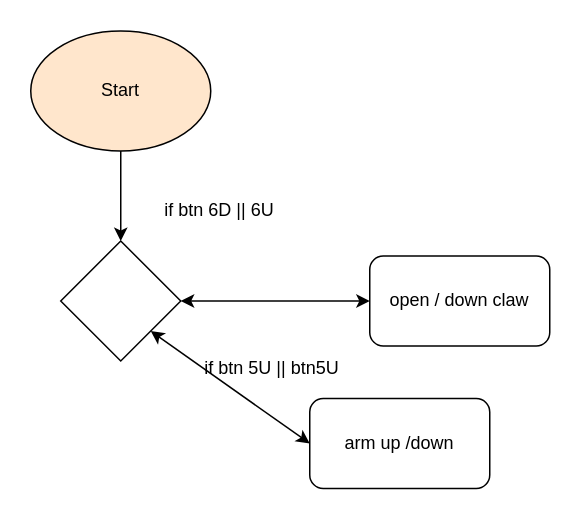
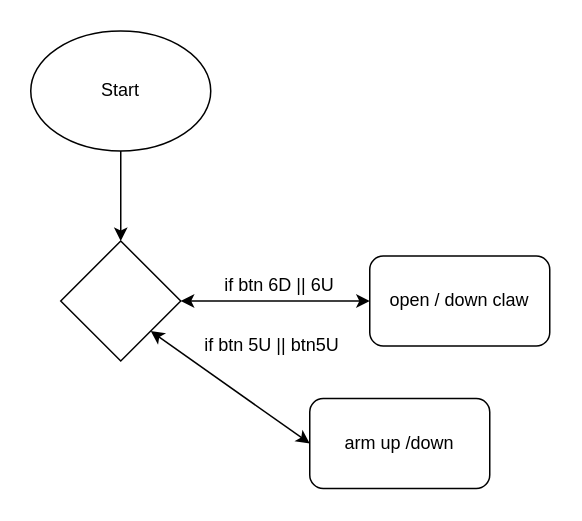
(121, 91) -> (121, 91)
(220, 211) -> (280, 286)
(272, 368) -> (272, 346)
